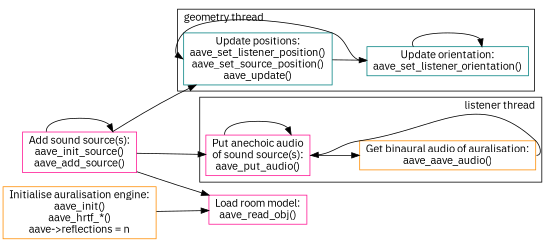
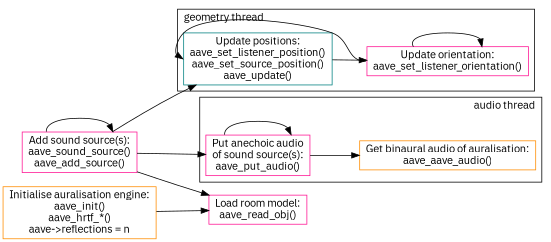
(448, 61) -> (448, 61)
(500, 106) -> (505, 106)
(437, 121) -> none
(80, 152) -> (80, 152)
